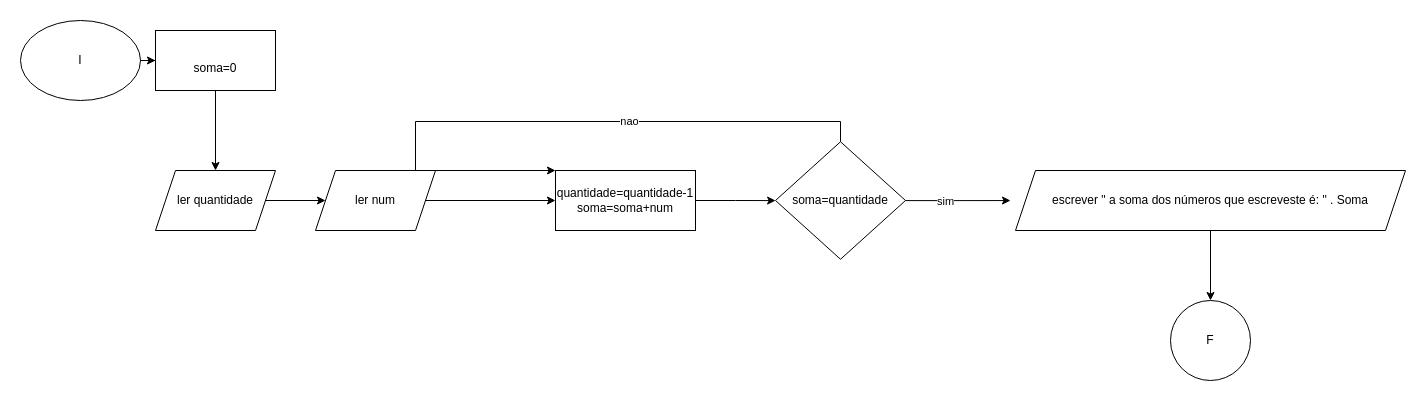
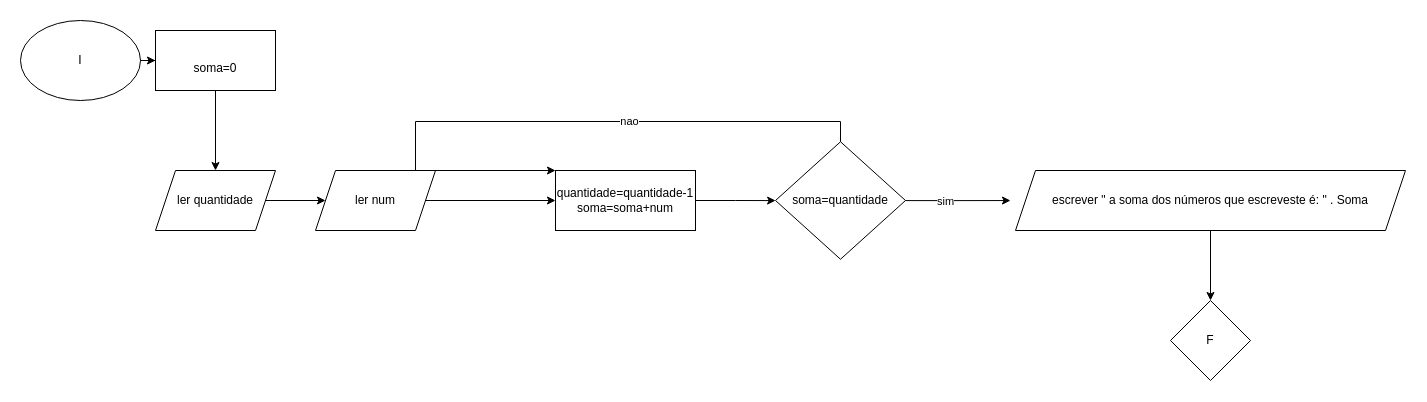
(1211, 341) -> (1211, 341)
